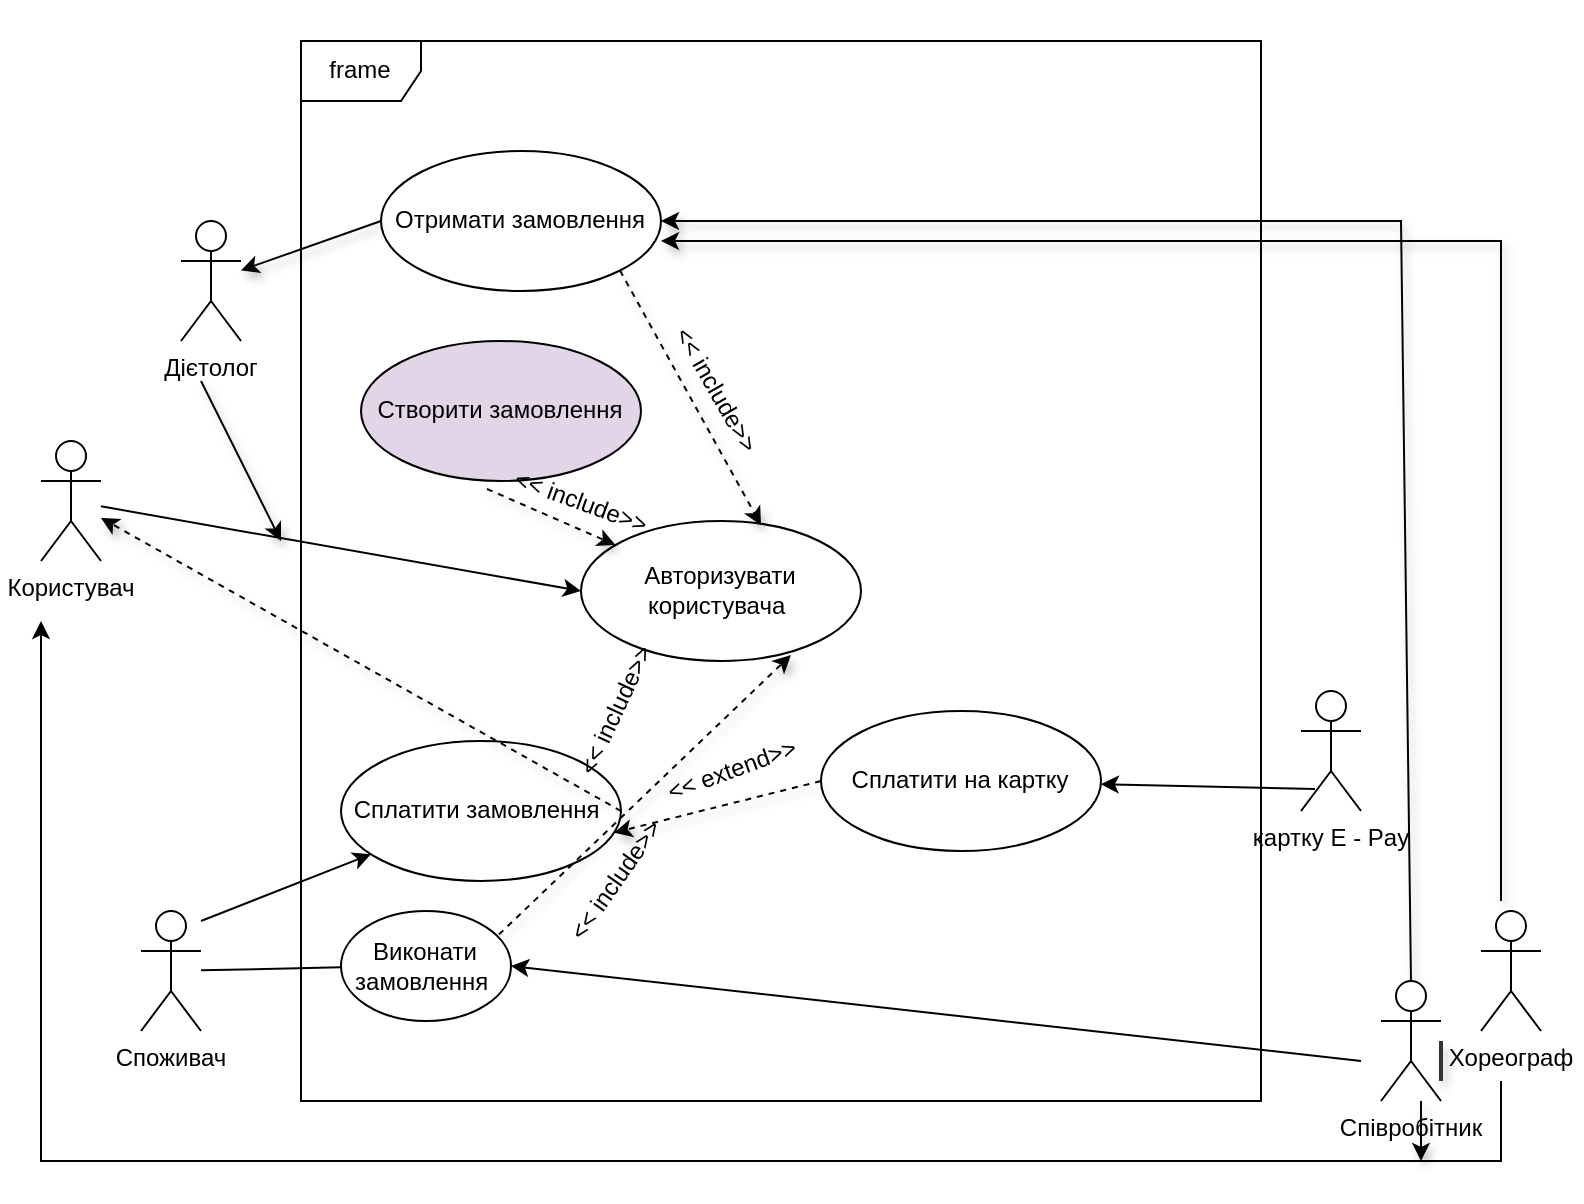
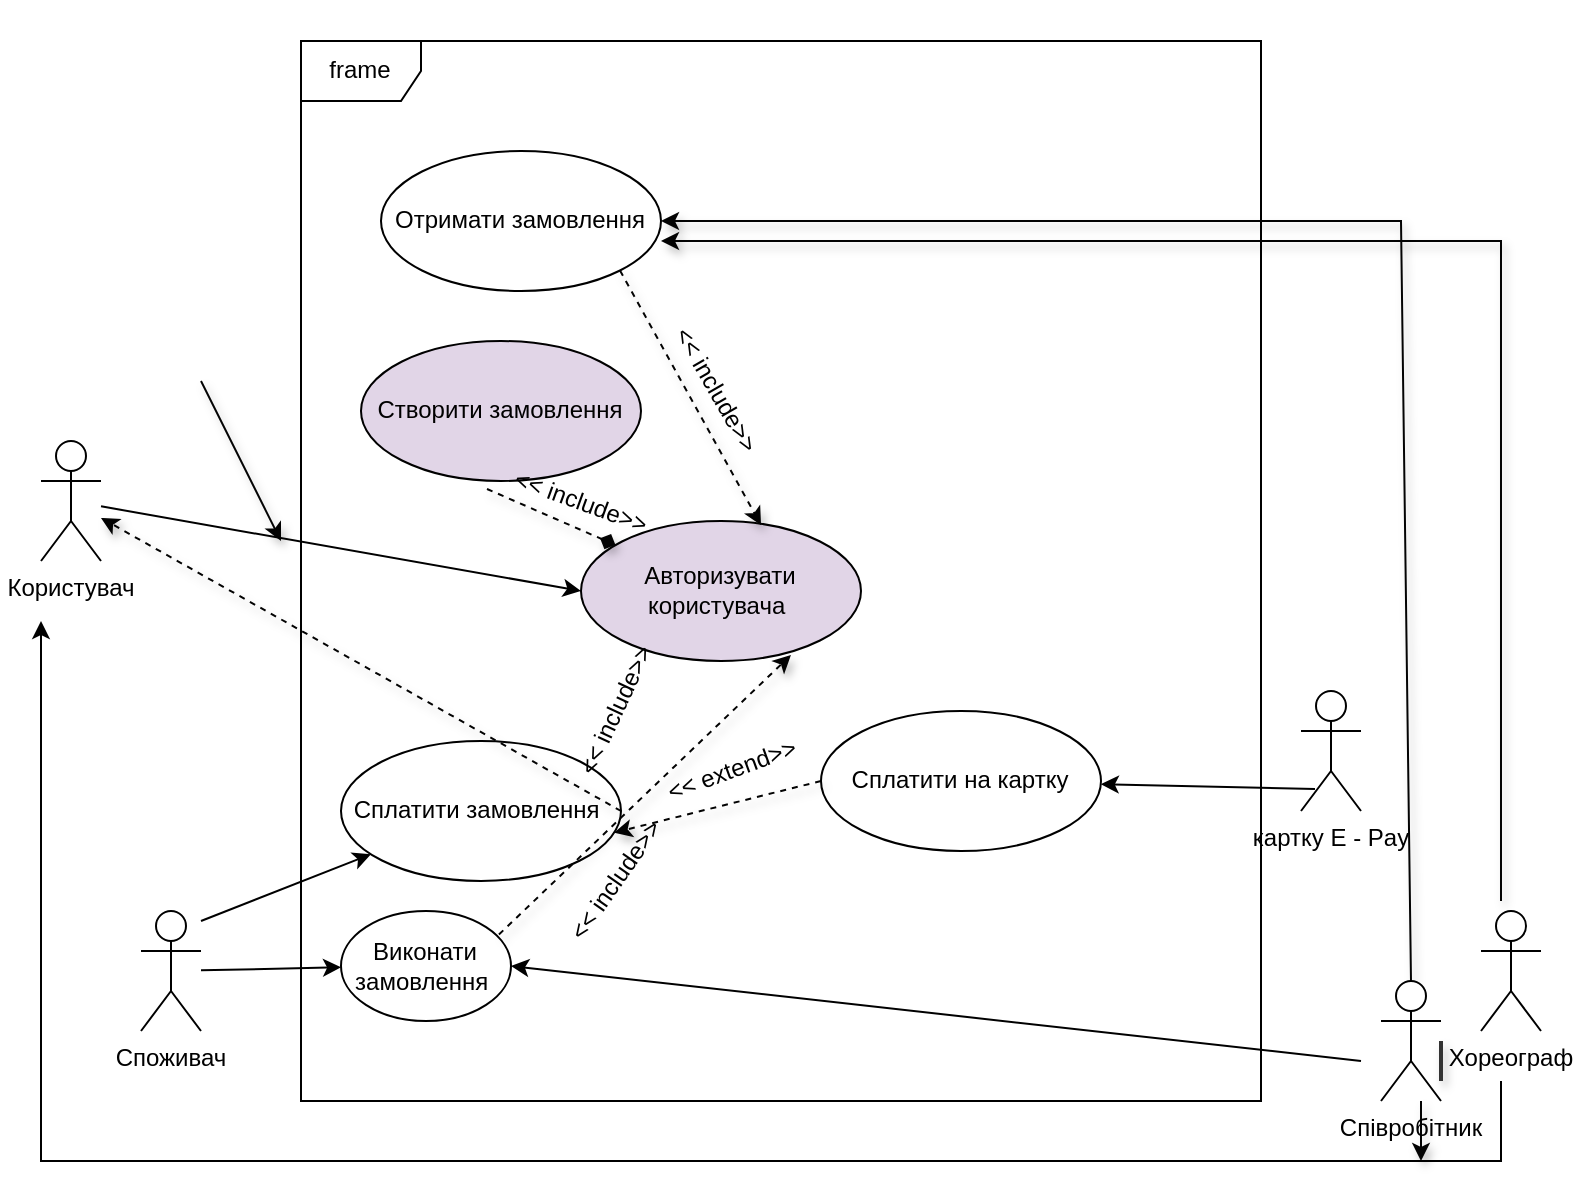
(343, 234) -> none
(211, 281) -> none
(601, 539) -> (599, 538)
(721, 591) -> (721, 591)
(331, 968) -> (326, 968)
